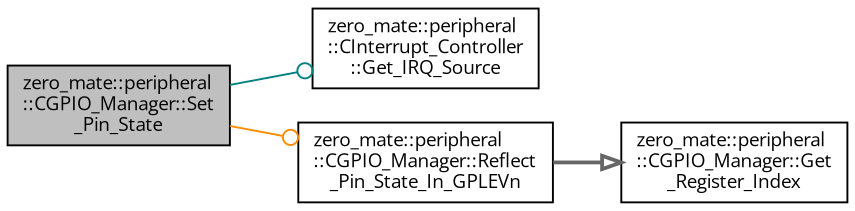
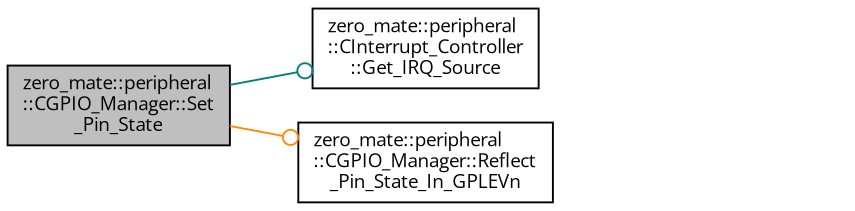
(734, 162) -> none
